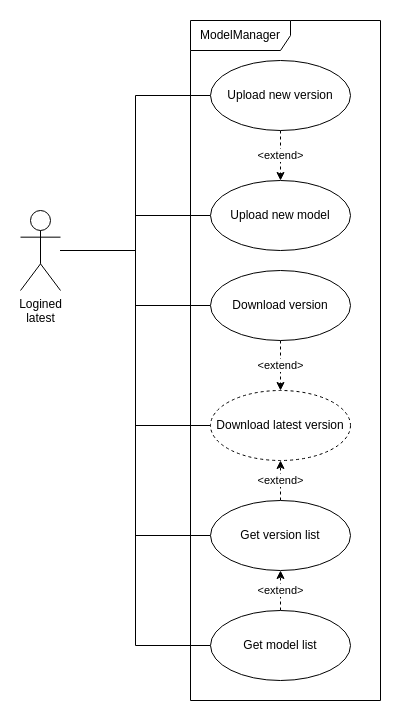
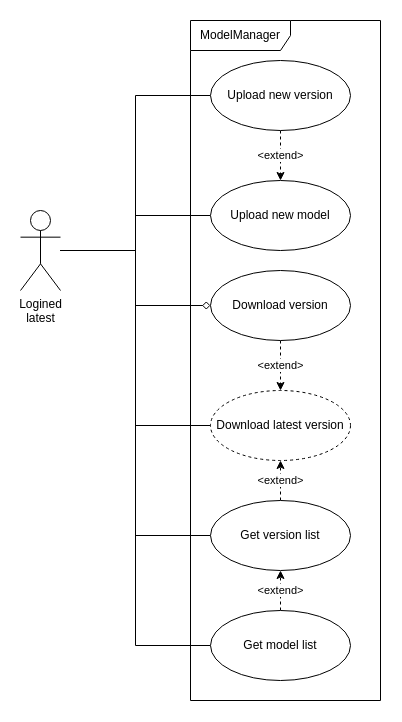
(206, 306) -> (202, 306)
